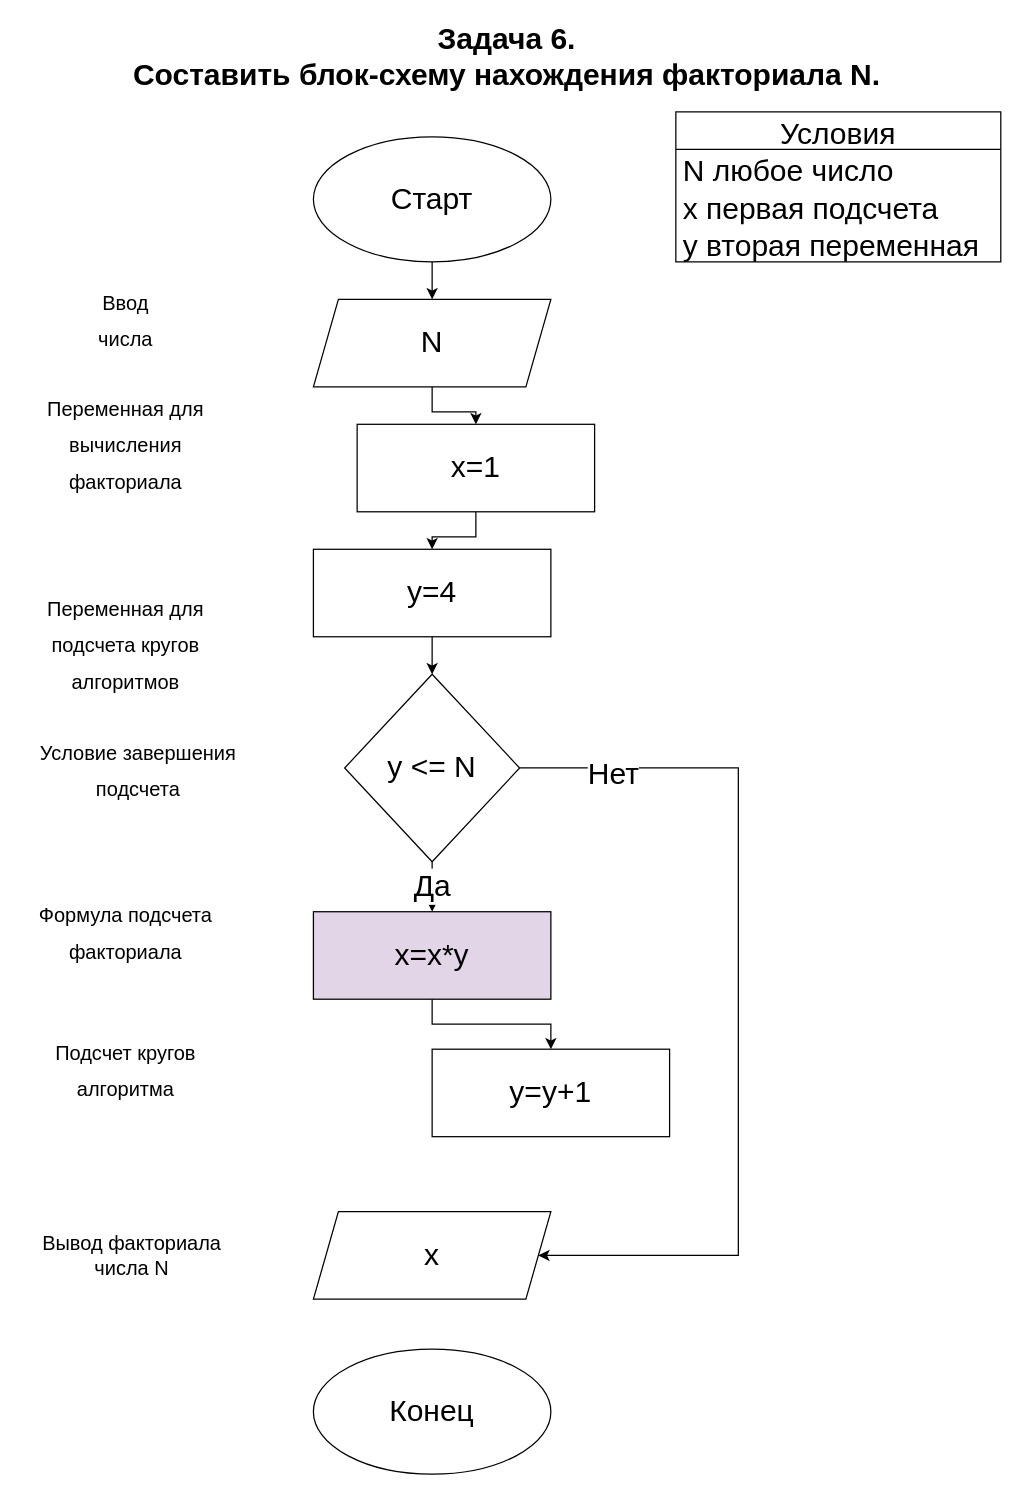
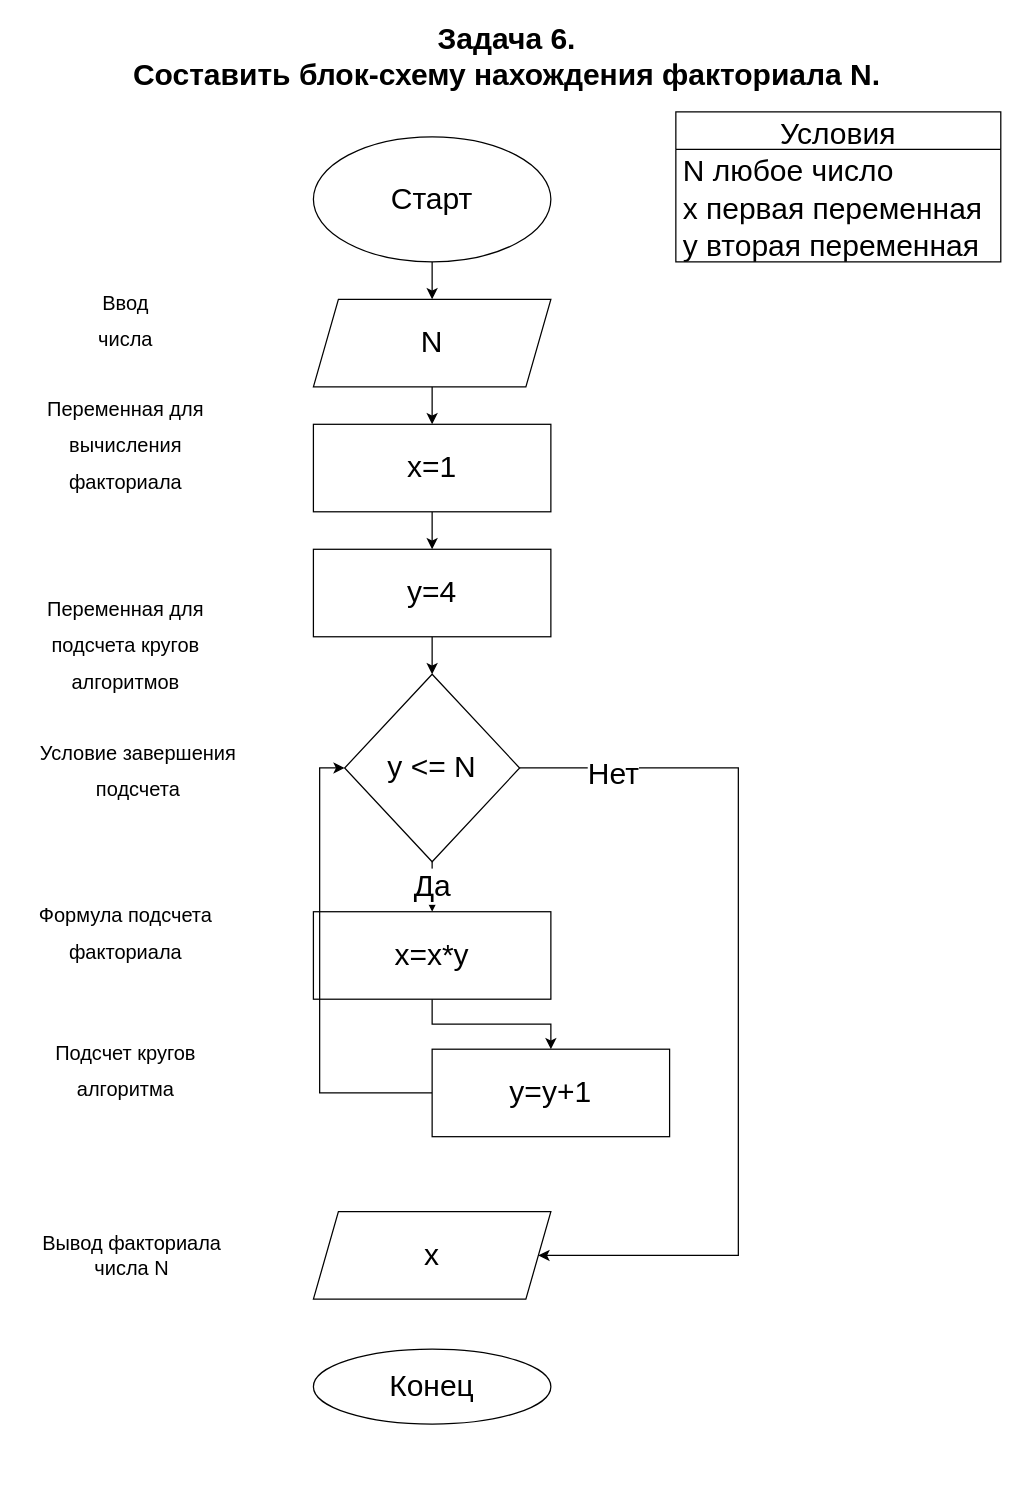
(818, 209) -> (834, 209)
(476, 468) -> (432, 468)
(432, 956) -> (432, 956)
none -> (319, 978)
(432, 1412) -> (432, 1387)
